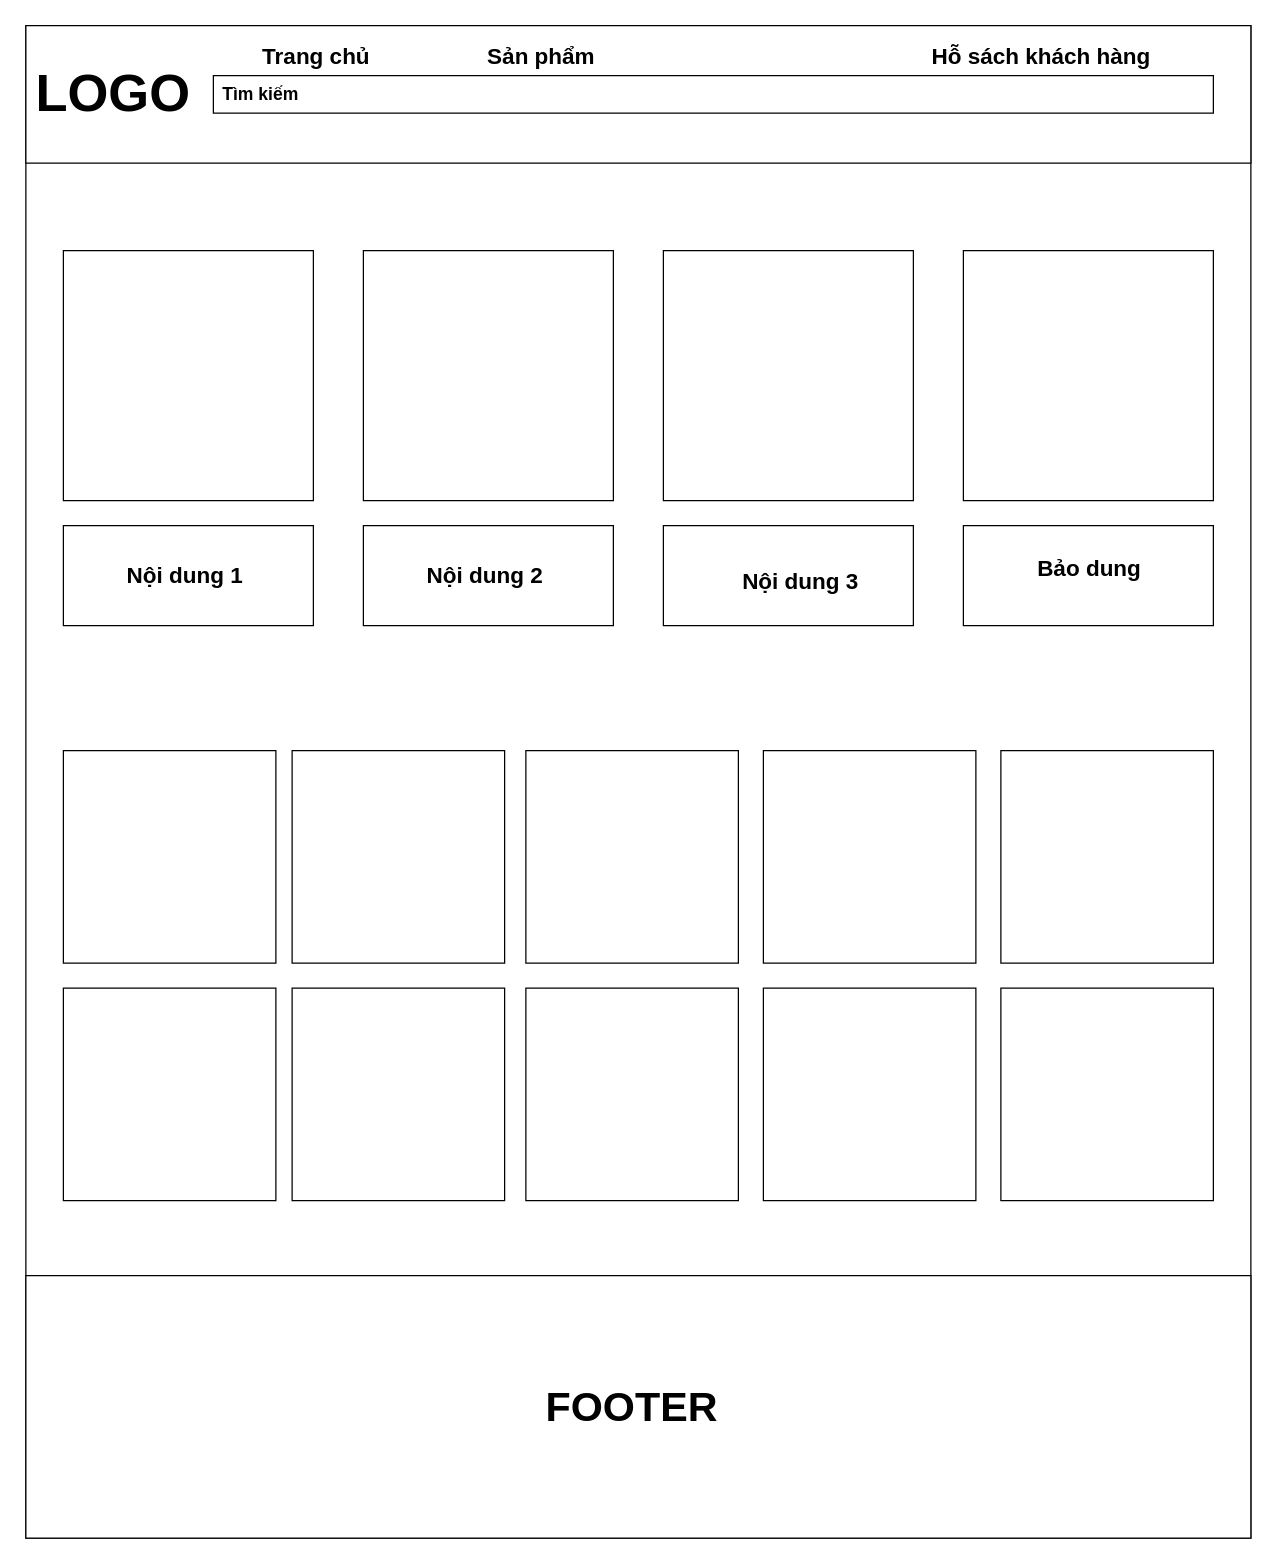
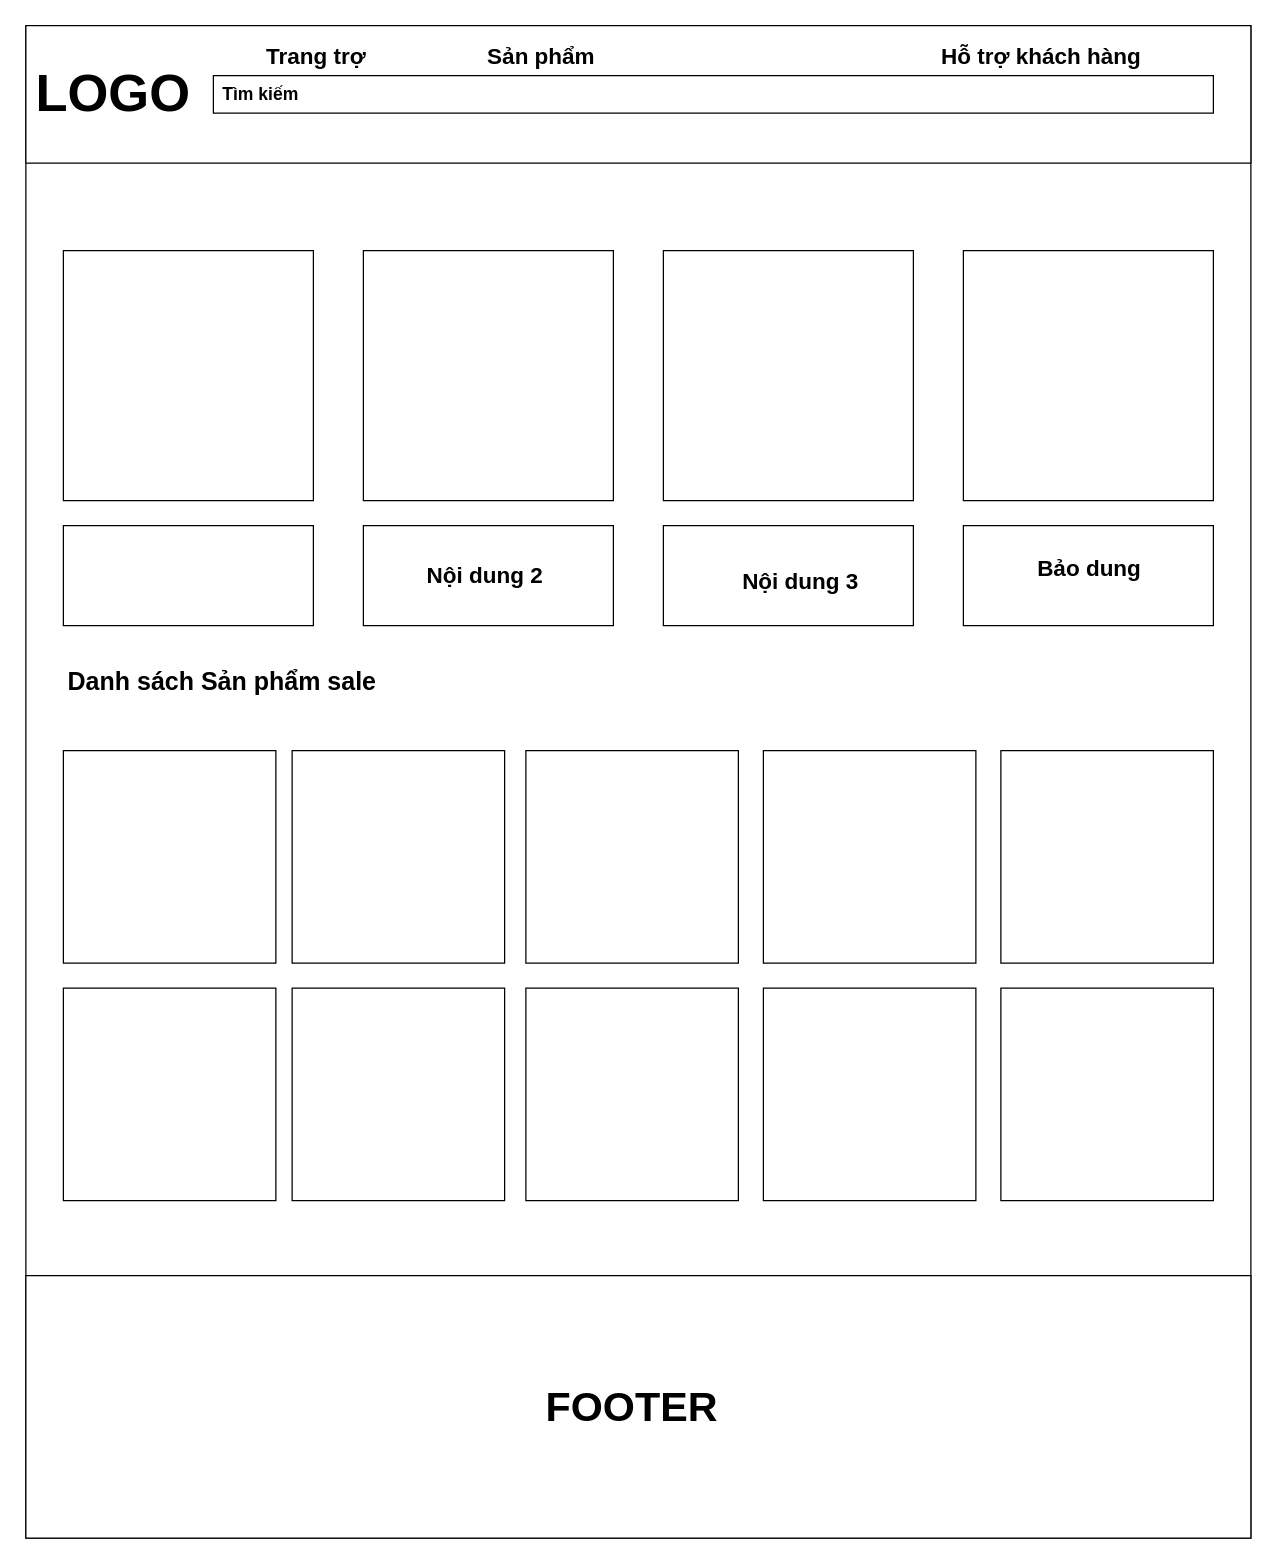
(319, 57) -> (319, 57)
(1044, 57) -> (1044, 57)
(188, 576) -> none
none -> (226, 682)
